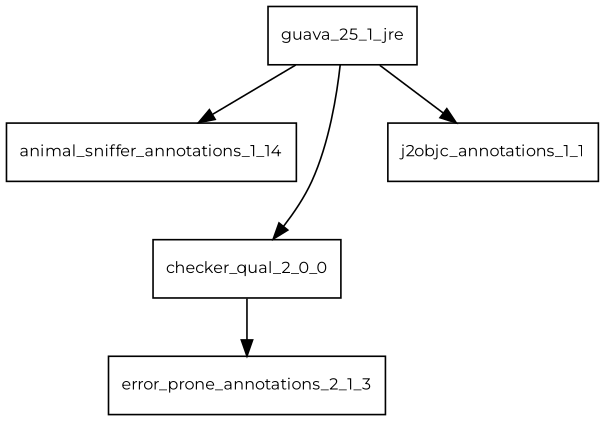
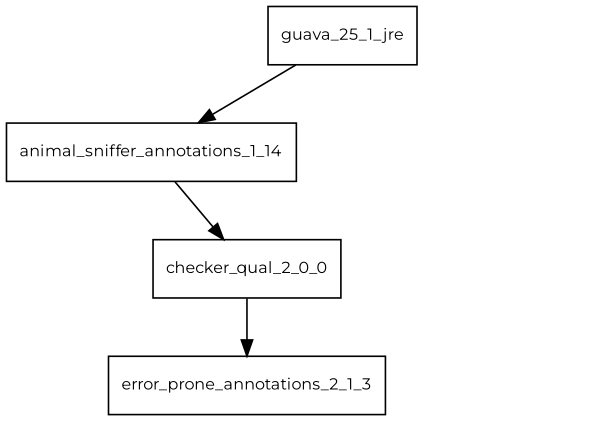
(323, 150) -> (194, 204)
(493, 152) -> none
